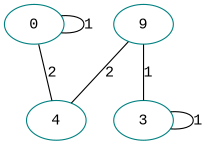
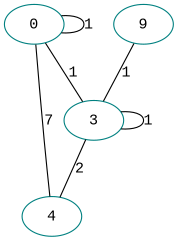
(52, 72) -> (49, 120)
none -> (64, 72)
(100, 72) -> (73, 168)
